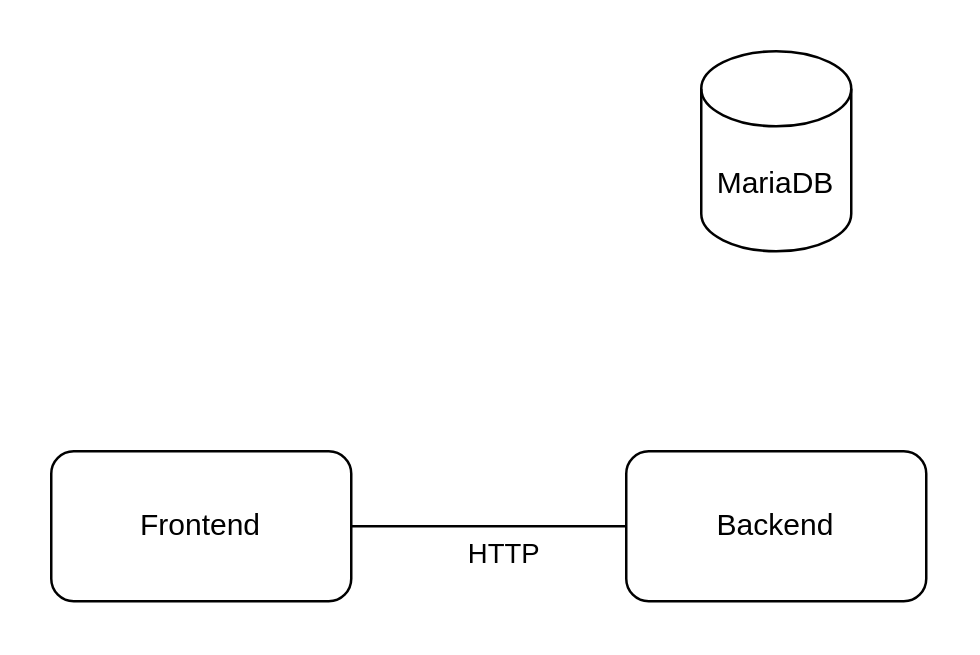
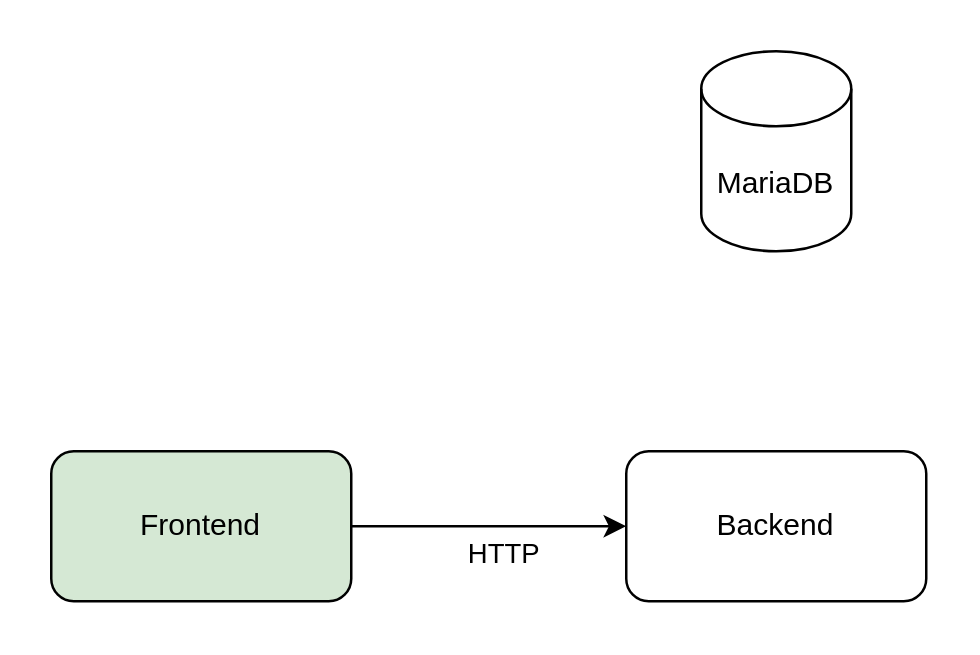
(201, 526) -> (201, 526)
(615, 526) -> (608, 526)
